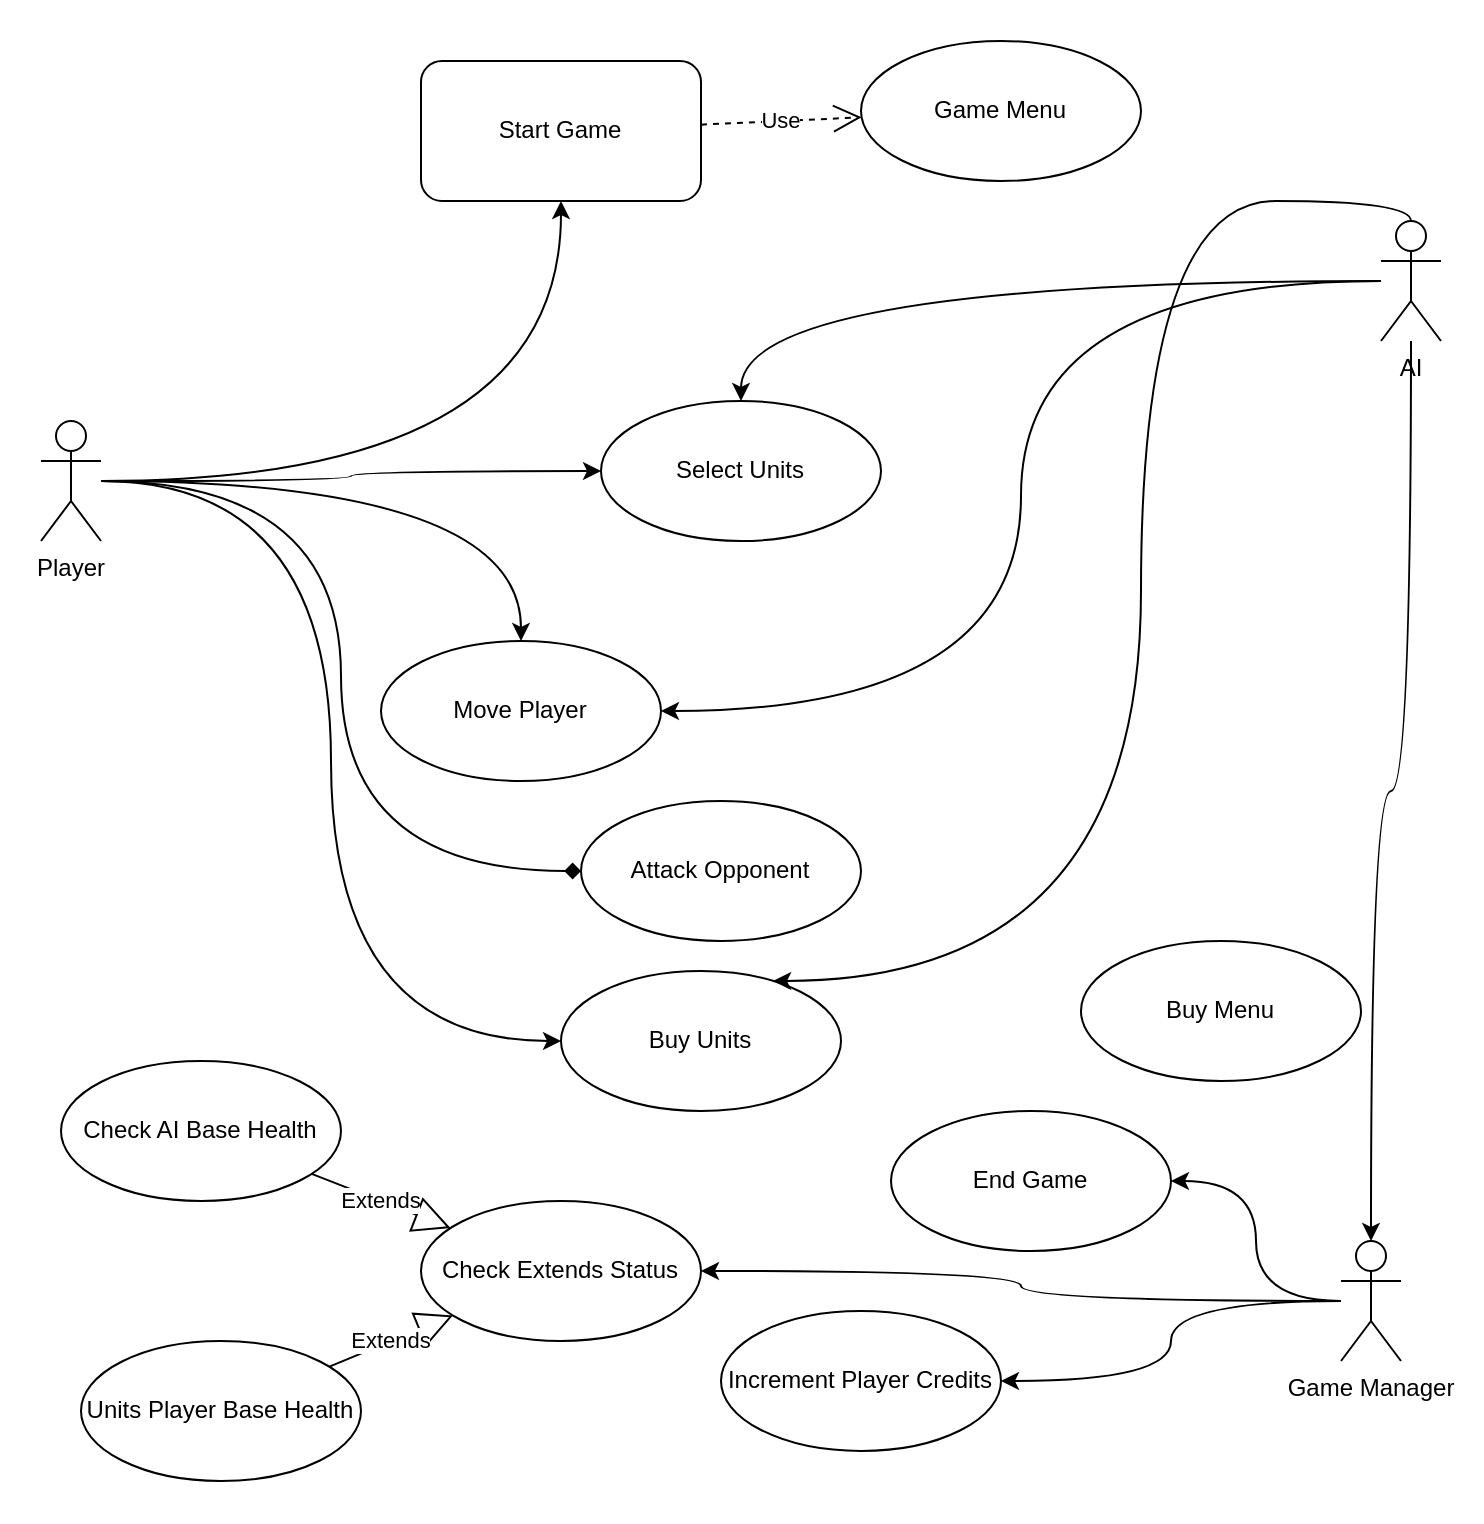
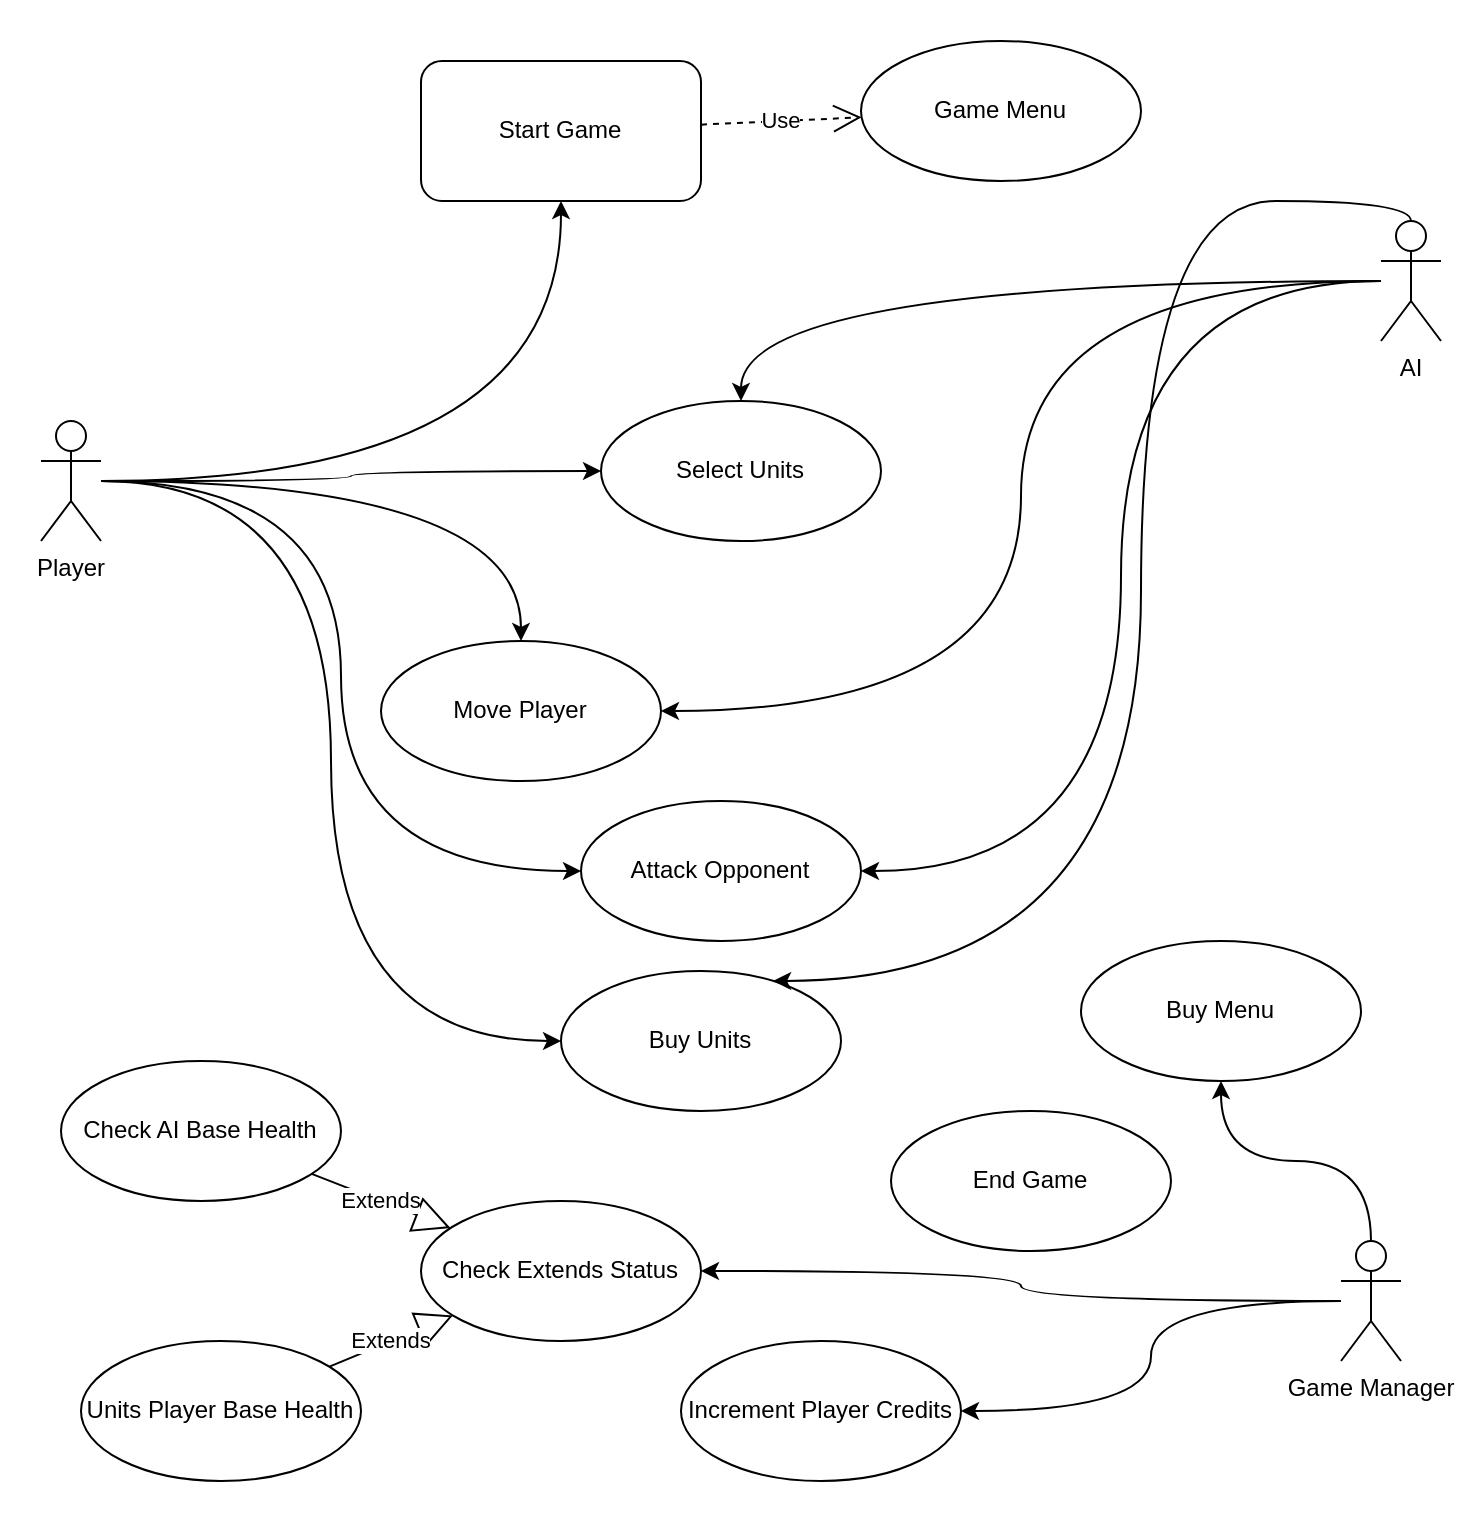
(1397, 779) -> (1102, 714)
(564, 871) -> (565, 871)
(1255, 1229) -> (1288, 1161)
(861, 1381) -> (821, 1411)
